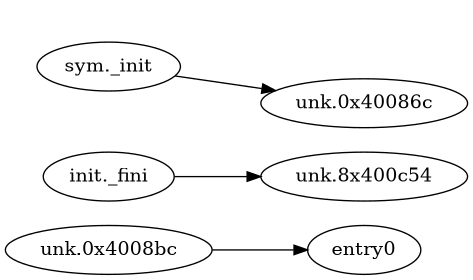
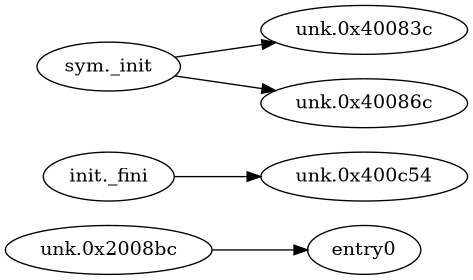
none -> (364, 30)
(364, 177) -> (364, 177)
(109, 250) -> (109, 250)
